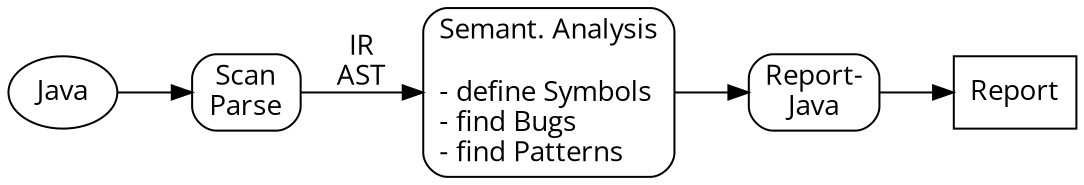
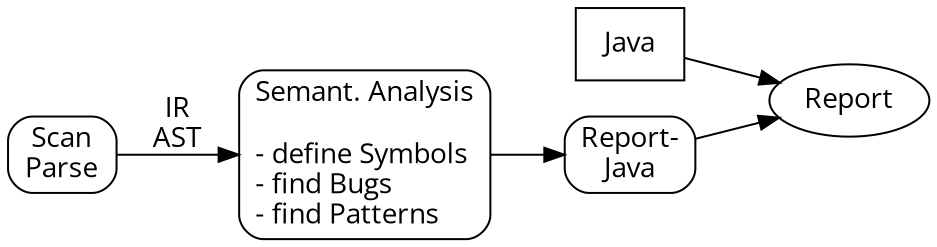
(63, 92) -> (630, 44)
(145, 92) -> (722, 68)
(1015, 92) -> (849, 100)
